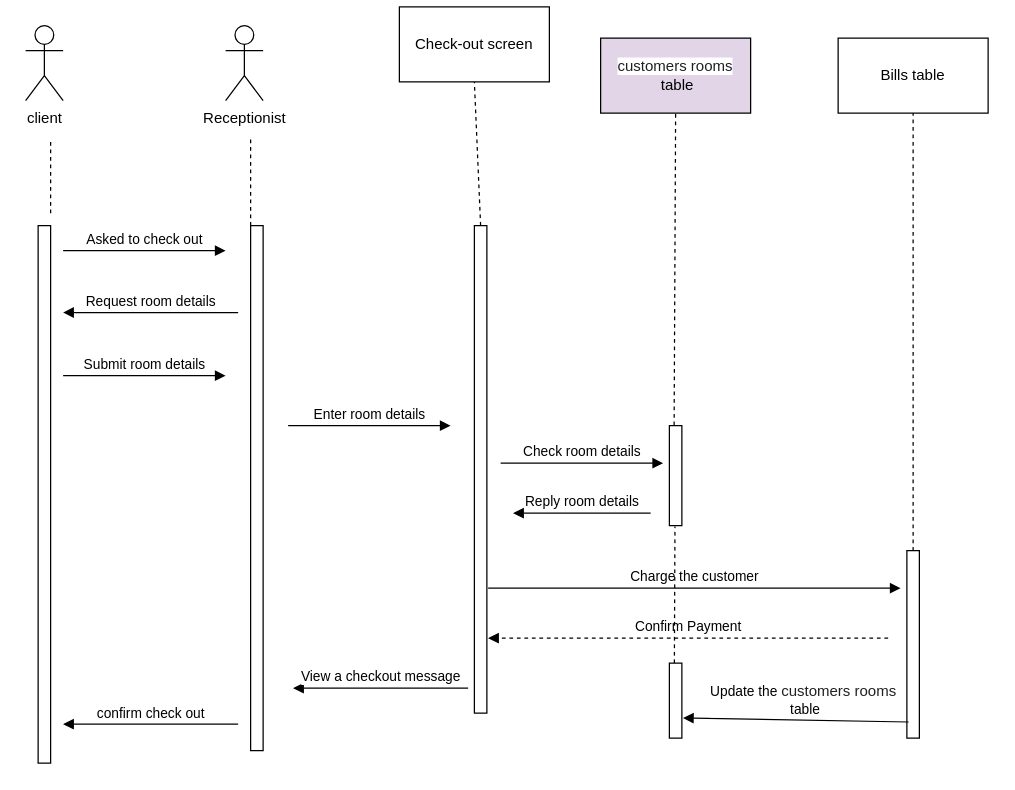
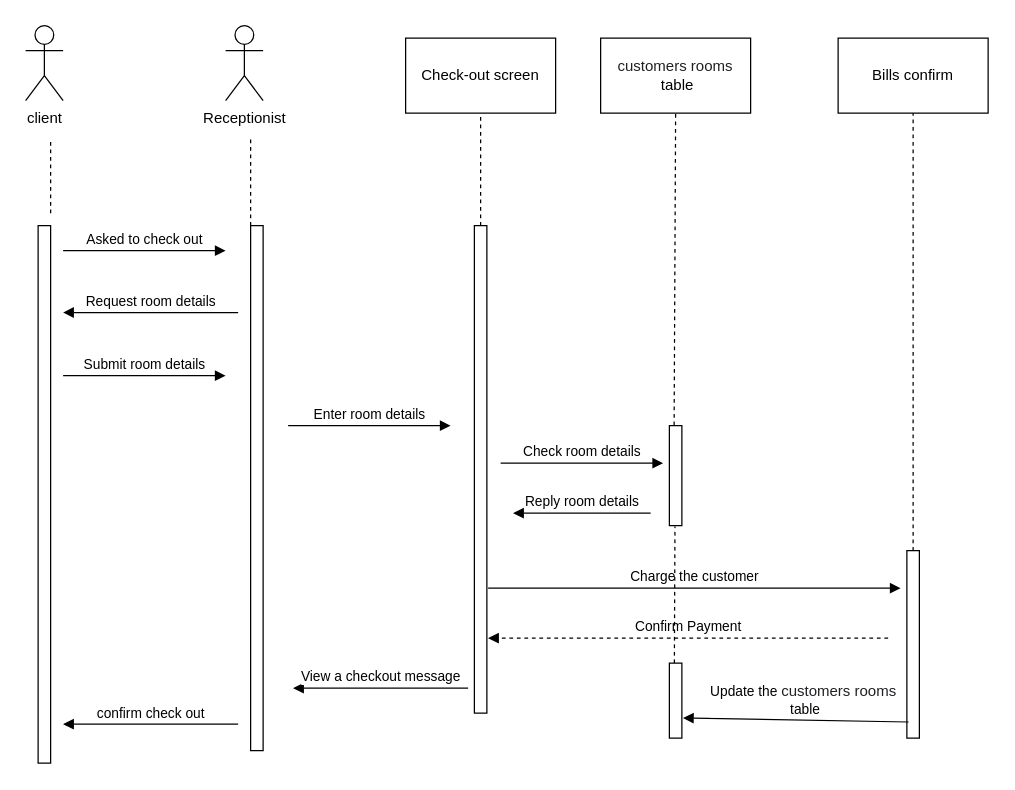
(474, 44) -> (481, 76)
(676, 76) -> (676, 76)
(913, 76) -> (913, 76)
